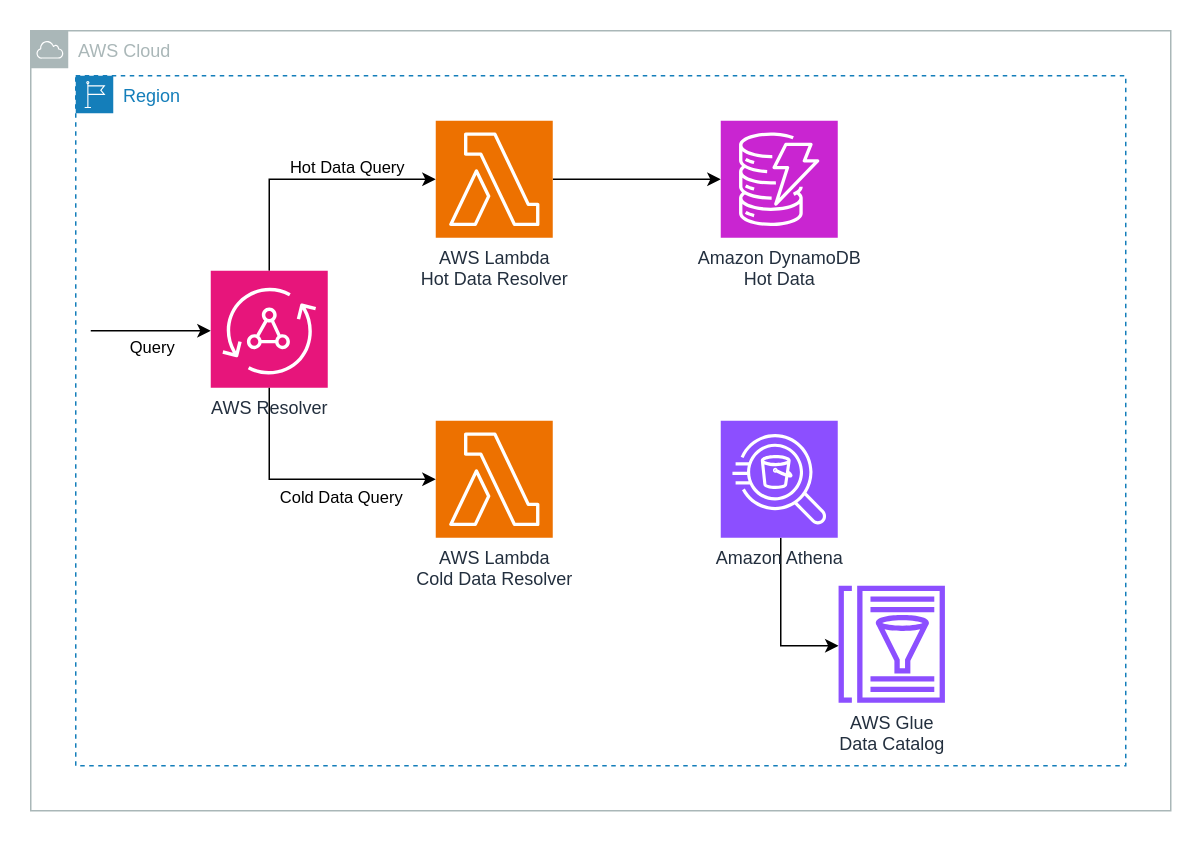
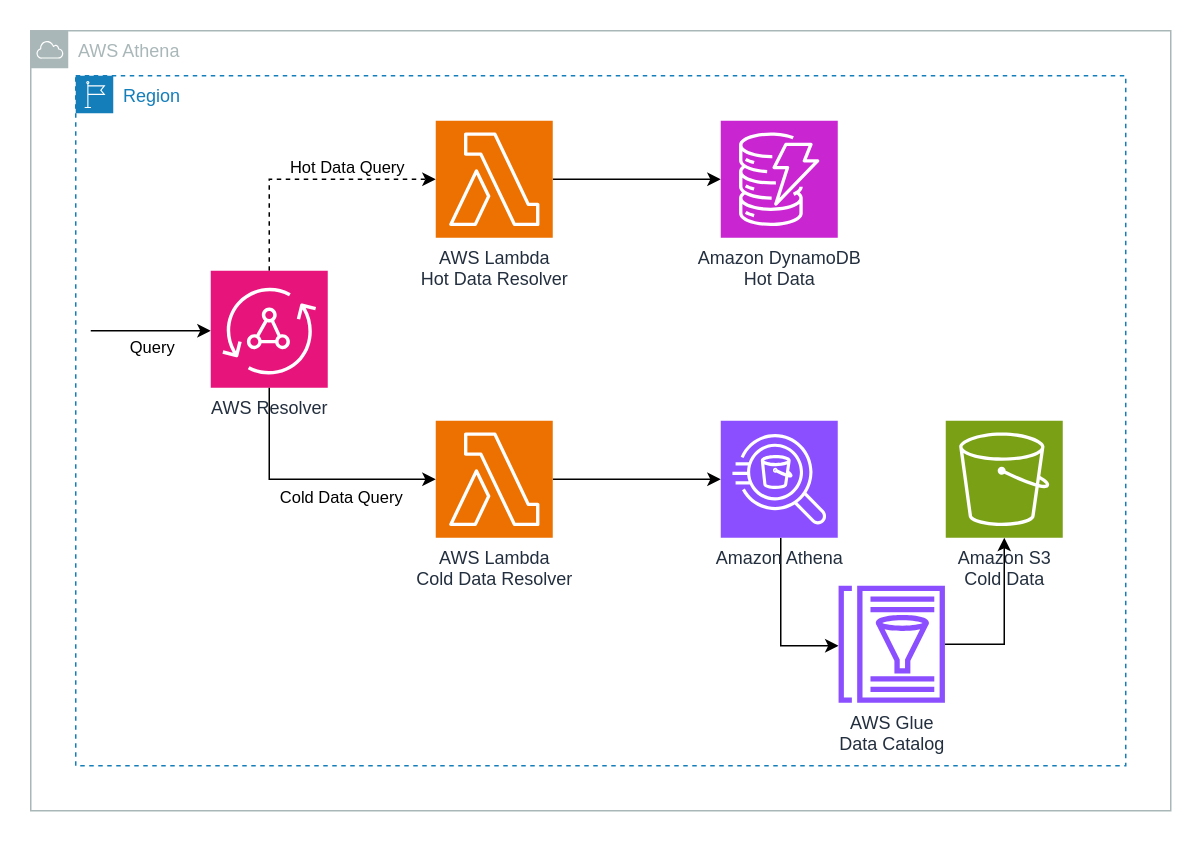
(119, 52) -> (127, 52)
(301, 179) -> (301, 179)
none -> (632, 479)
none -> (1004, 479)
none -> (1004, 626)
